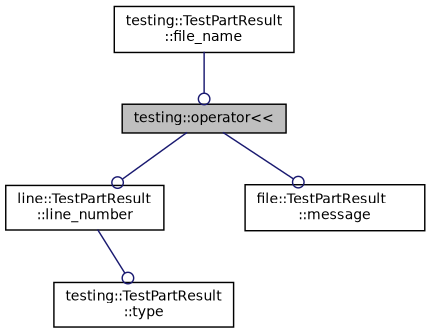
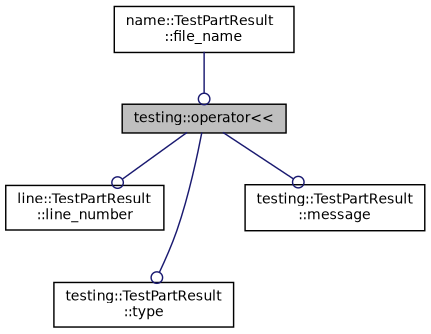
(204, 29) -> (204, 29)
(335, 208) -> (335, 208)
(111, 251) -> (185, 204)
